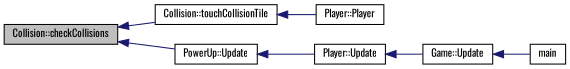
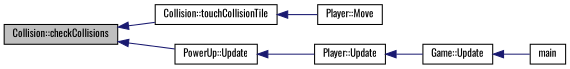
(350, 15) -> (350, 15)
